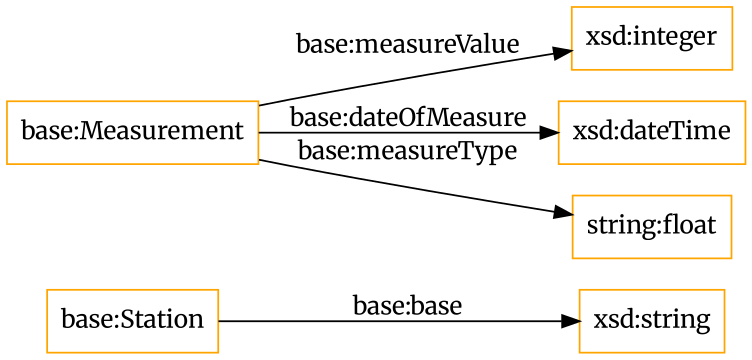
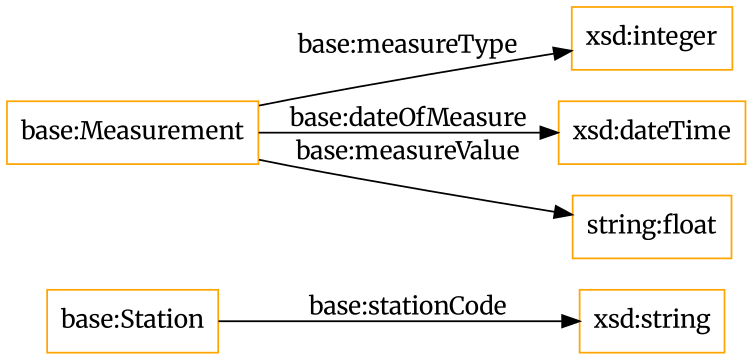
(409, 46) -> (409, 46)
(409, 153) -> (409, 153)
(409, 308) -> (409, 308)
